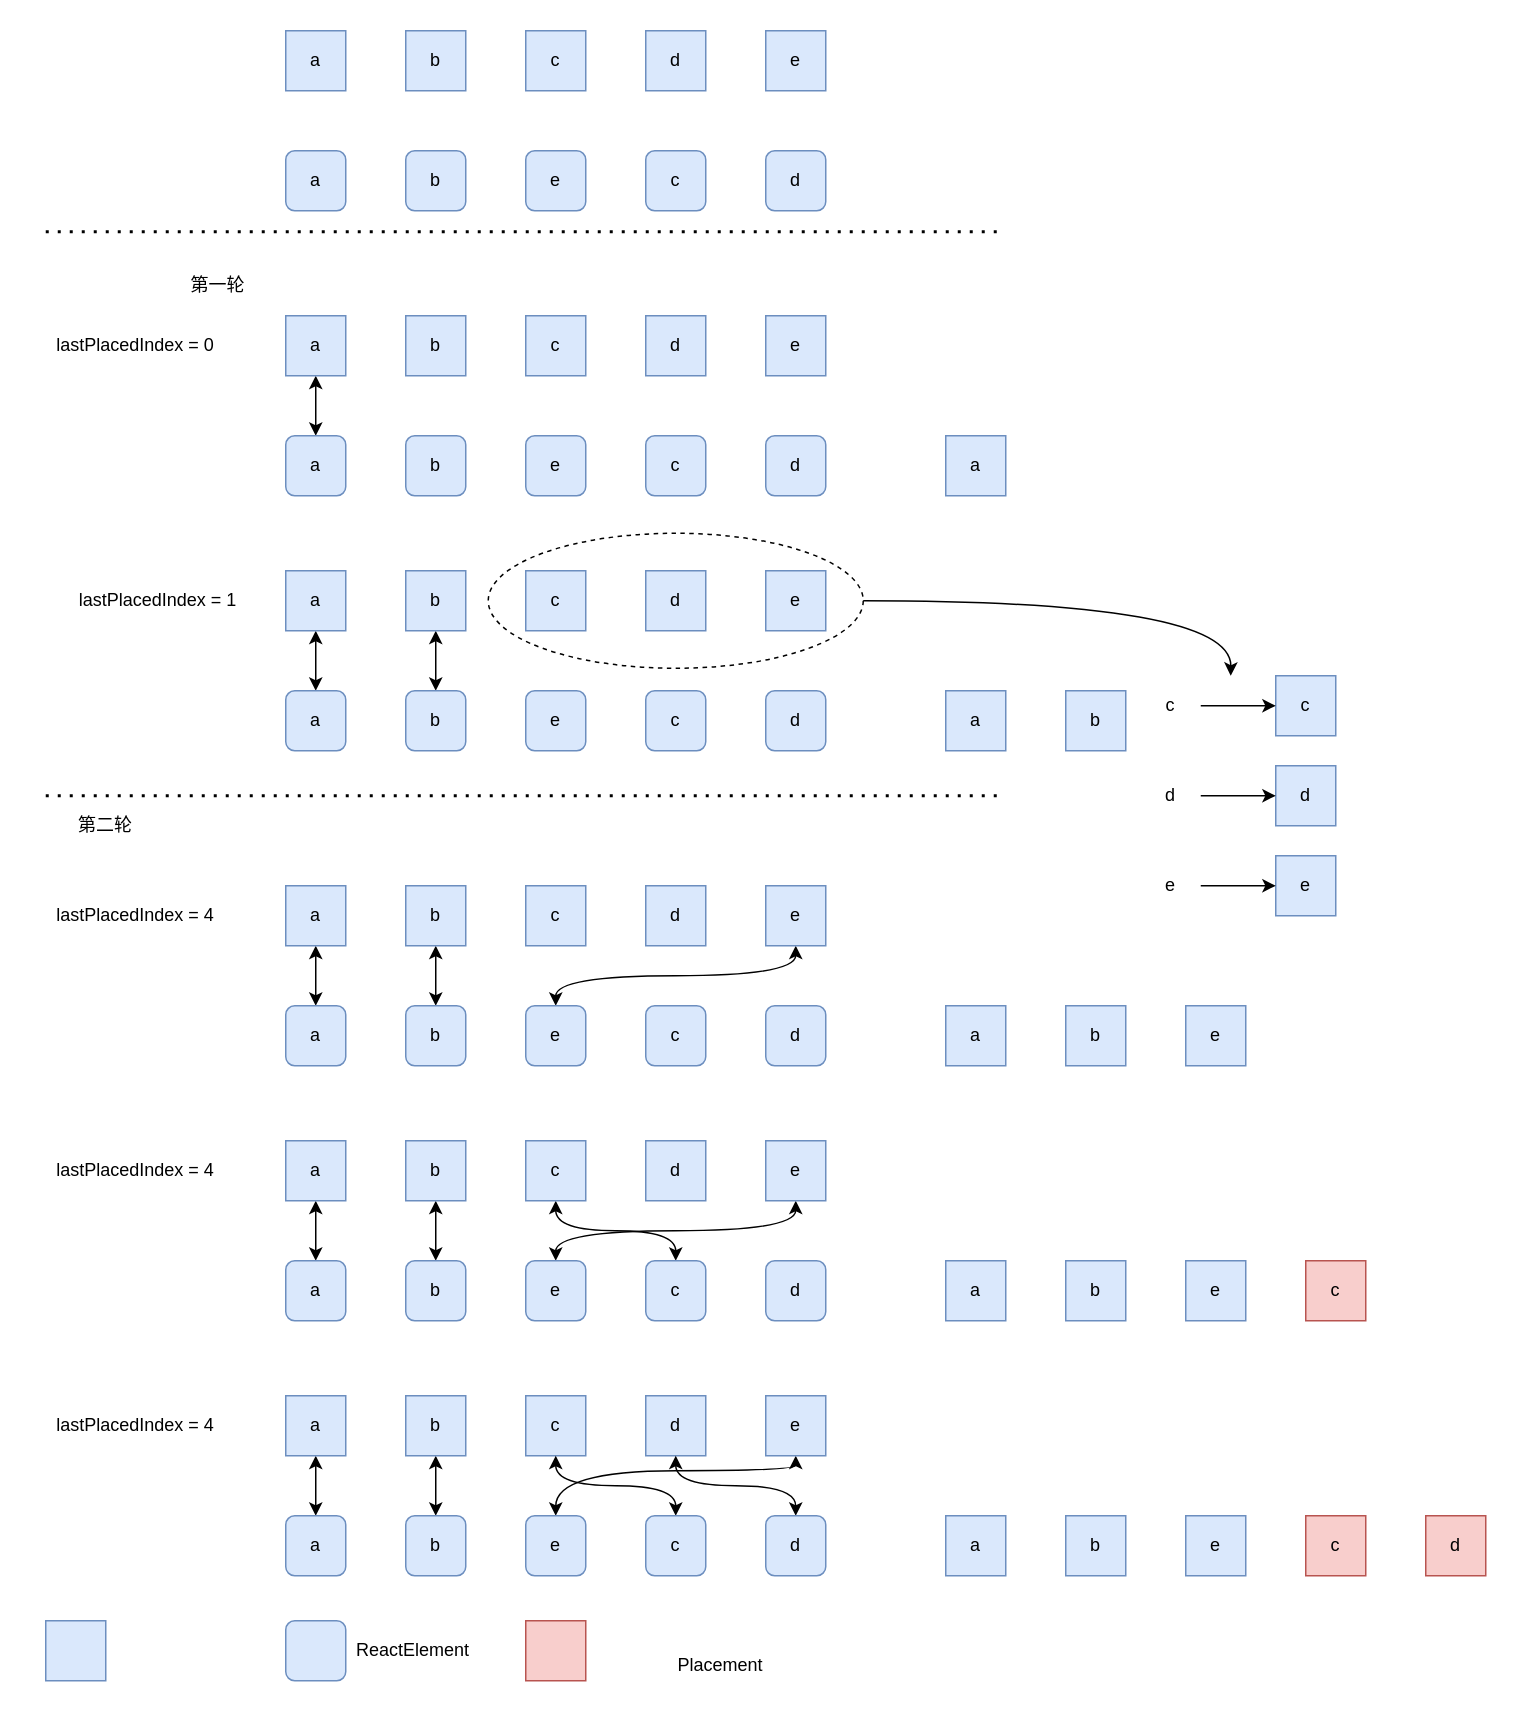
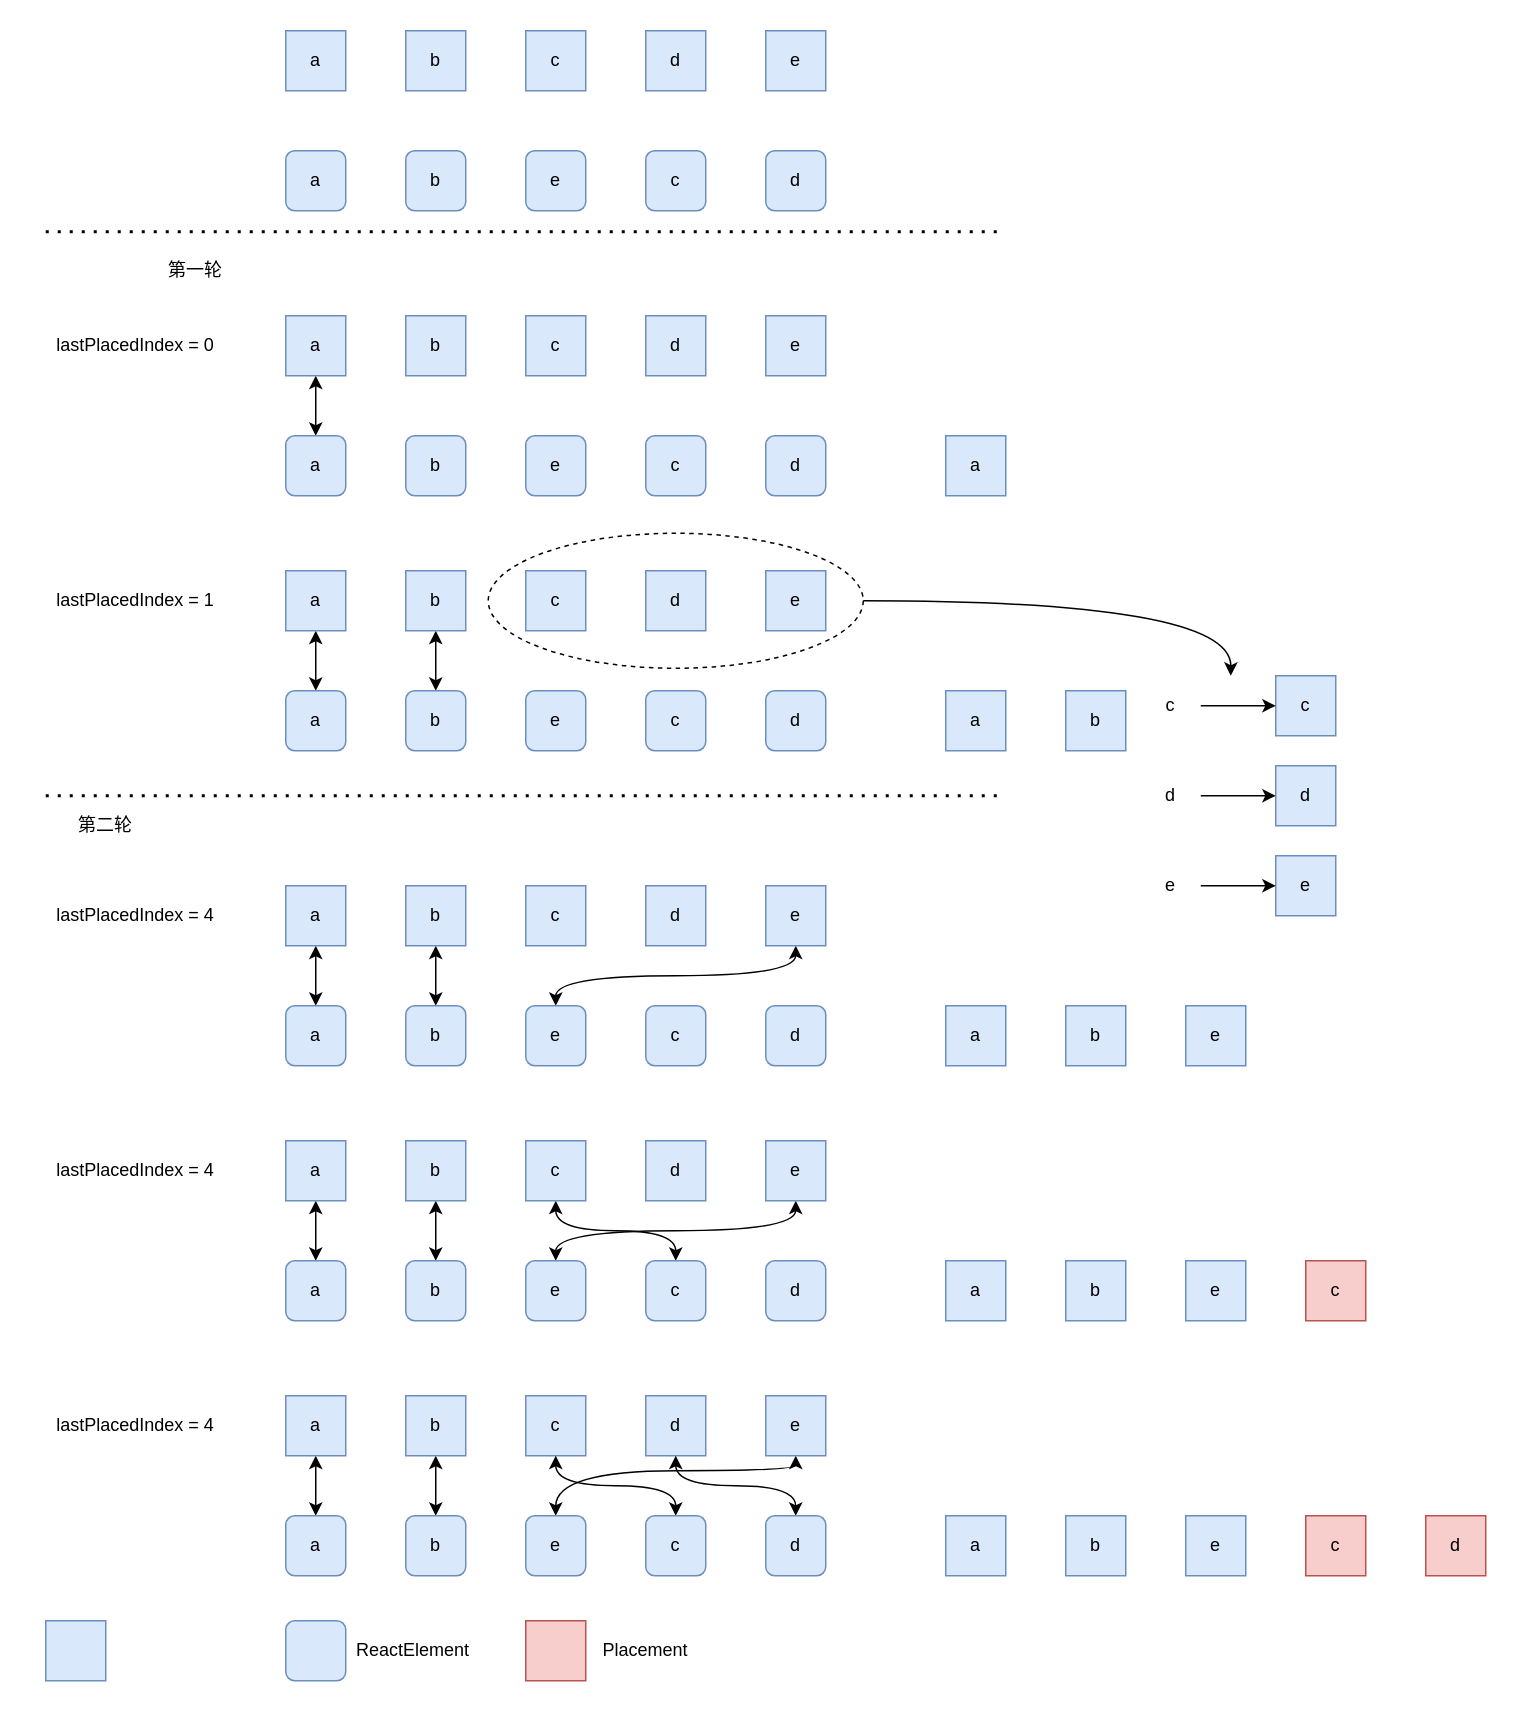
(218, 286) -> (196, 271)
(158, 601) -> (136, 601)
(721, 1666) -> (646, 1651)
